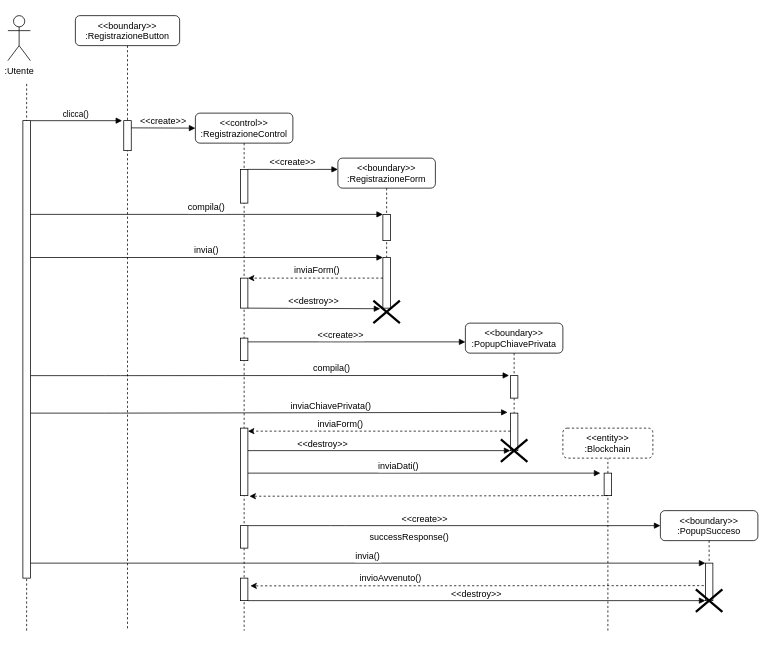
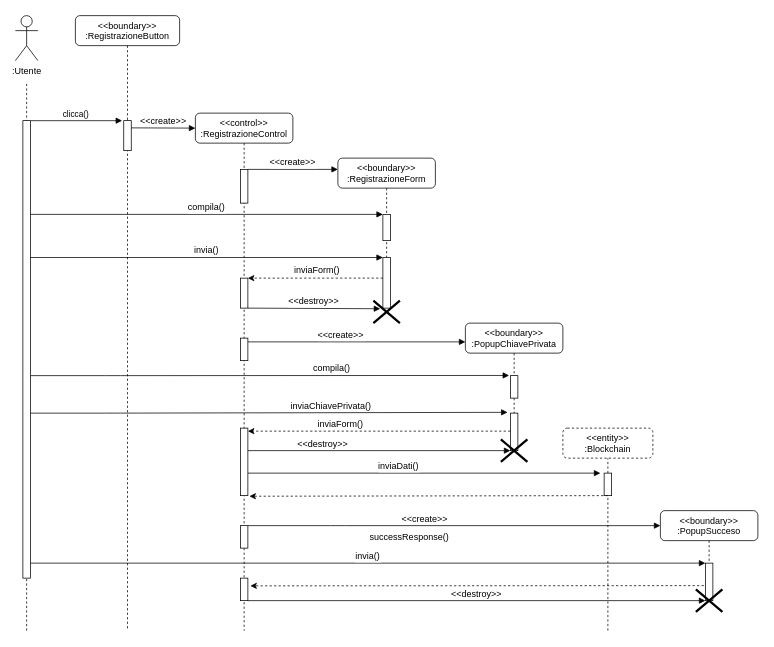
(19, 38) -> (27, 38)
(390, 578) -> none
